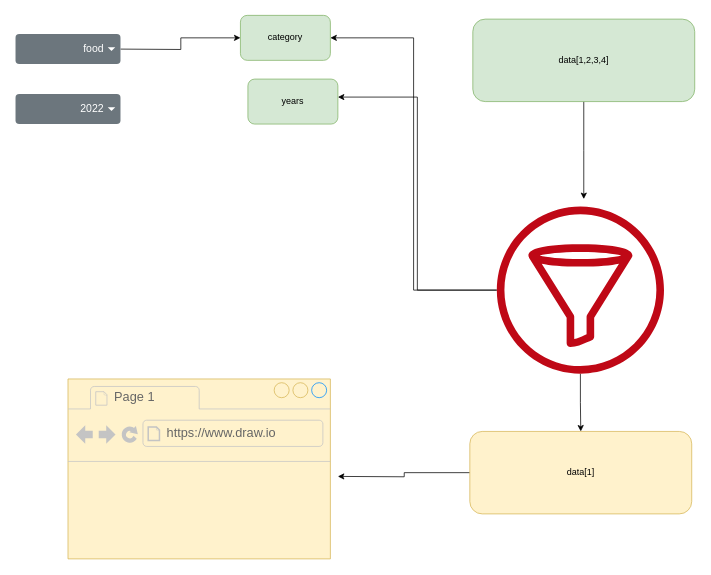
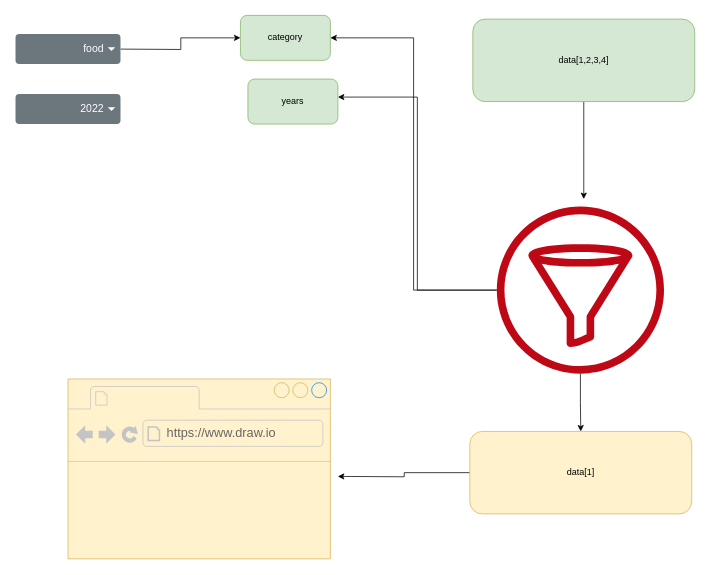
(154, 398) -> none
